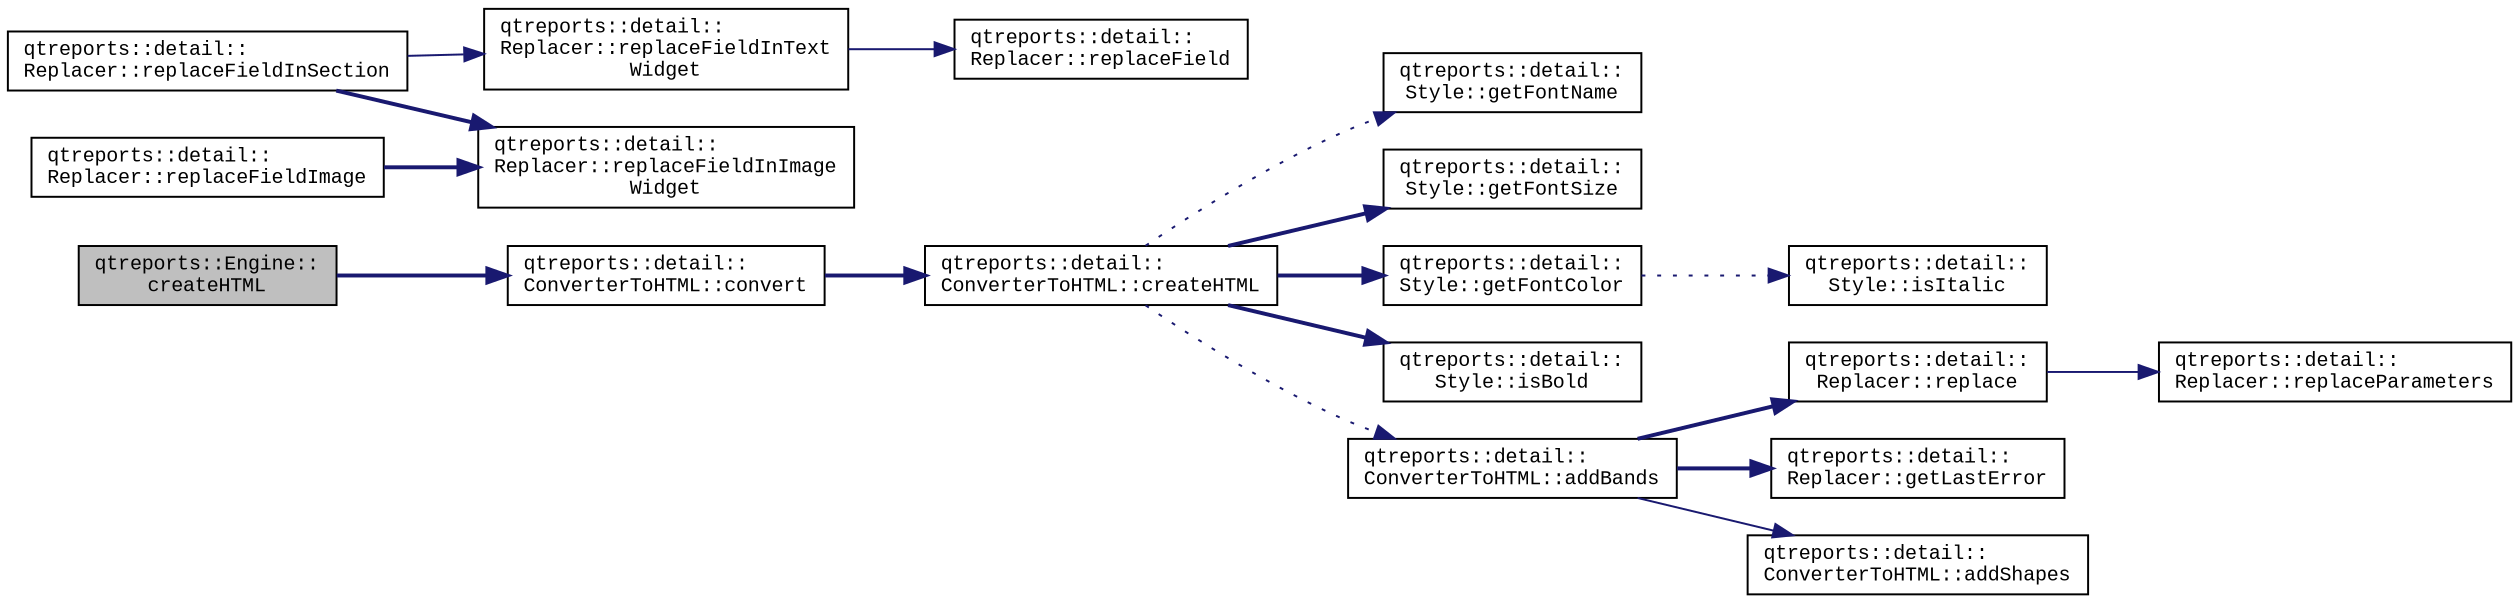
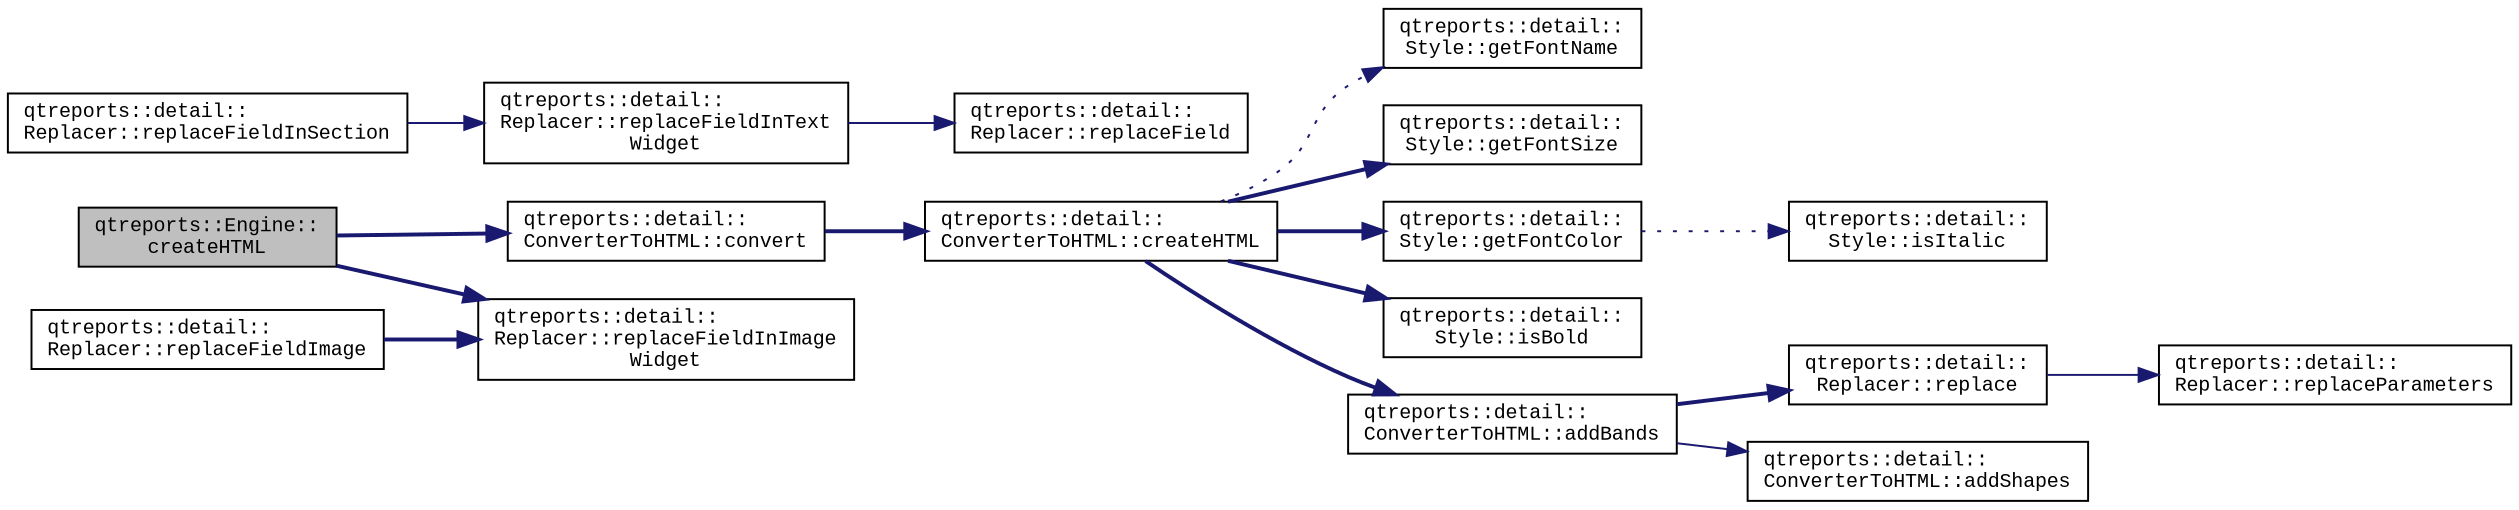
(404, 106) -> (401, 280)
(1257, 375) -> (1257, 331)
(1918, 468) -> none
